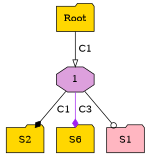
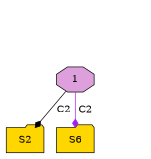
(75, 19) -> none
(62, 110) -> (62, 110)
(84, 110) -> (84, 110)
(126, 140) -> none
